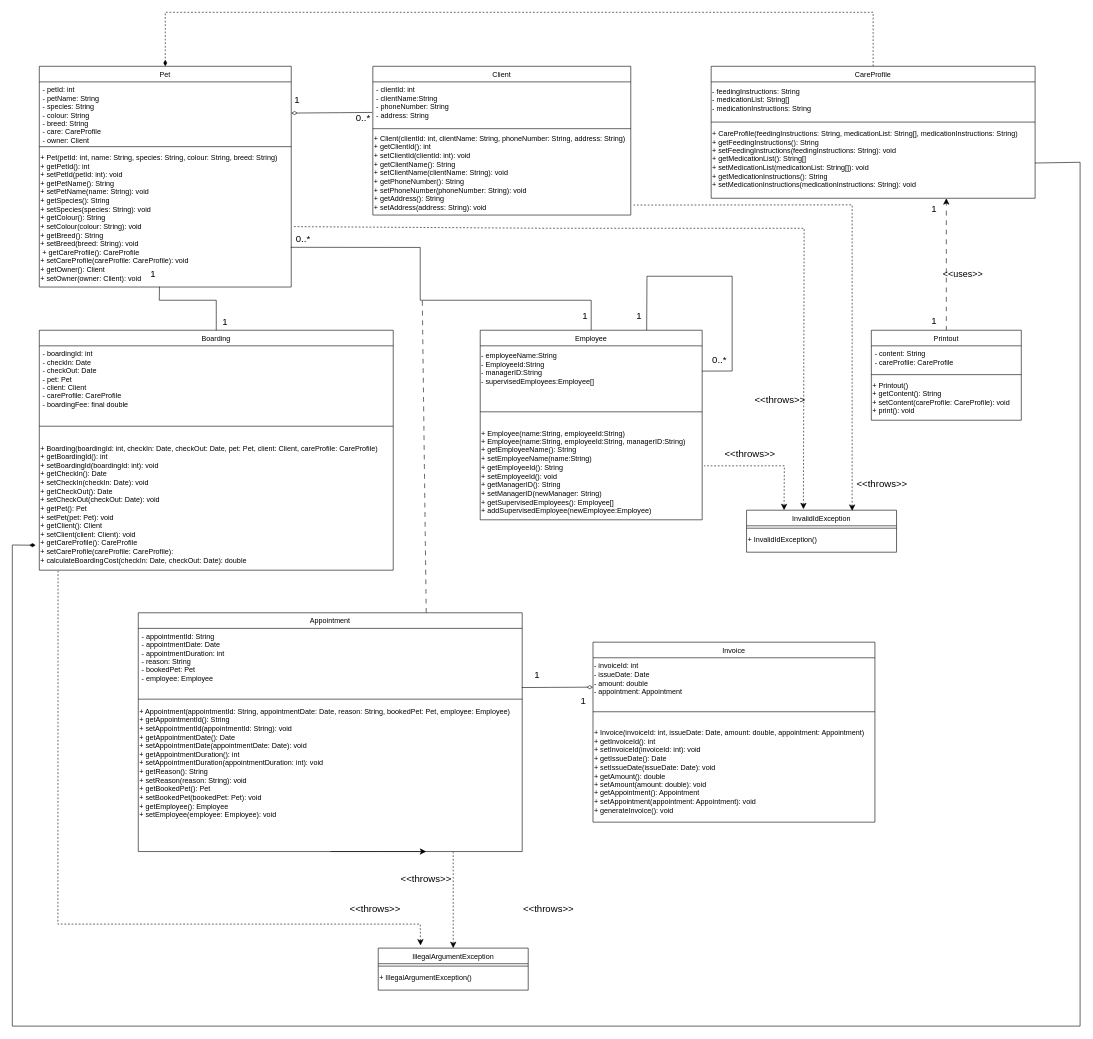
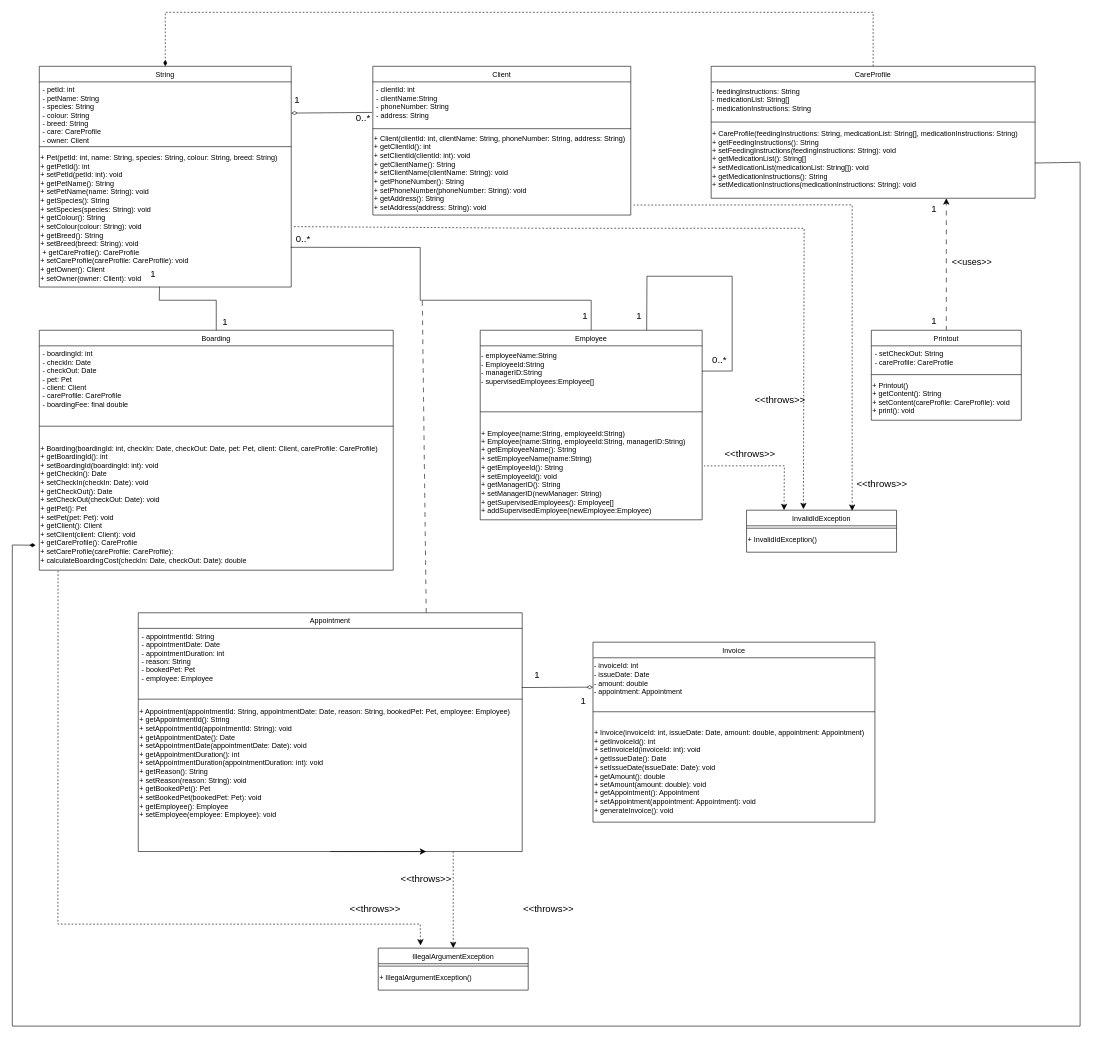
(165, 74) -> (165, 74)
(963, 273) -> (972, 261)
(905, 354) -> (913, 354)
